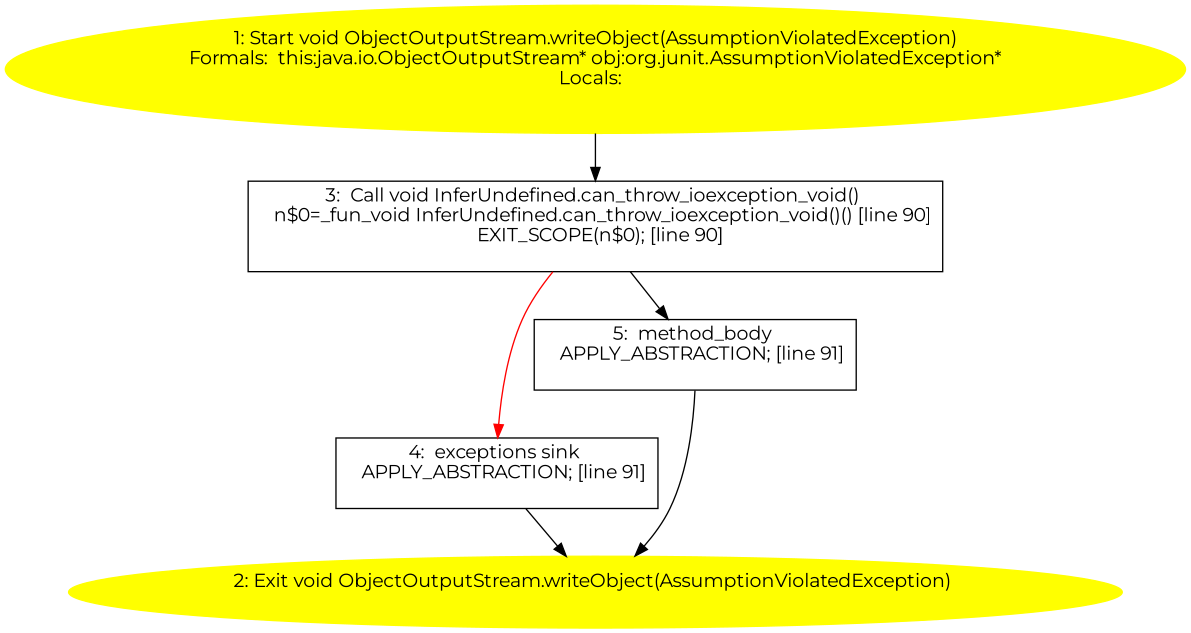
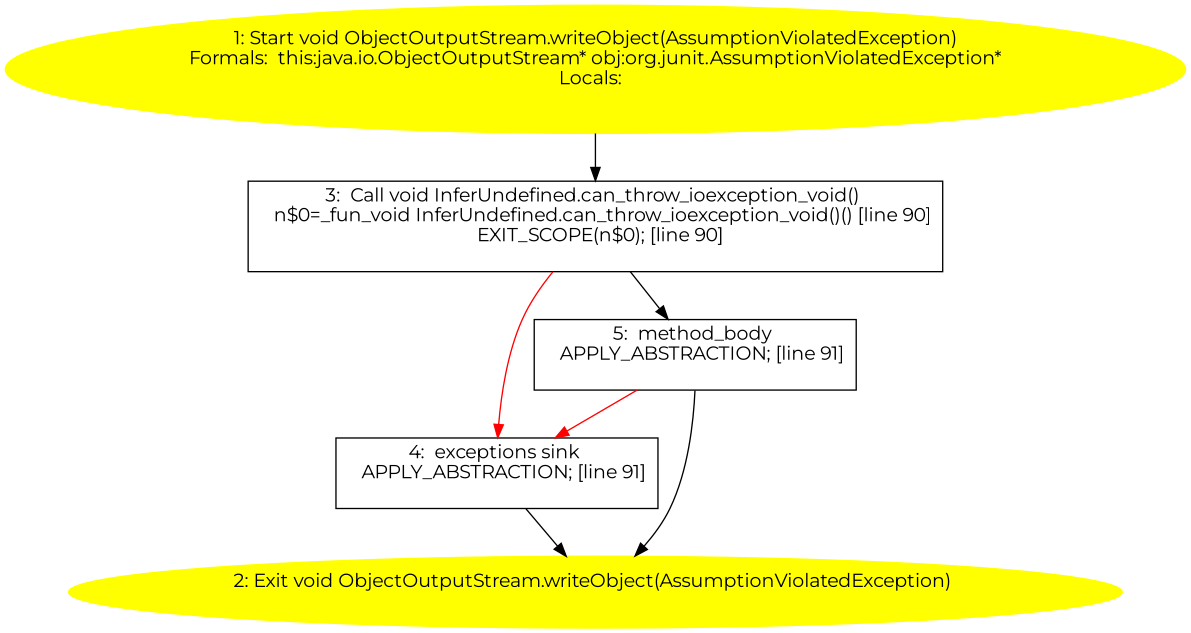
none -> (602, 411)
